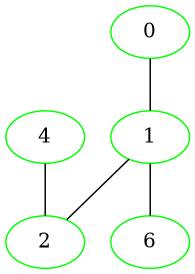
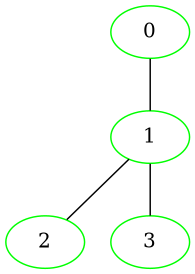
(45, 137) -> none
(150, 242) -> (150, 242)
